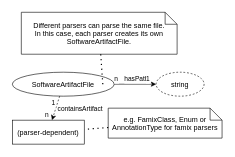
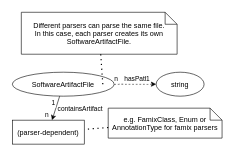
(132, 84) -> (132, 84)
(180, 84) -> (180, 84)
(57, 106) -> (57, 106)
